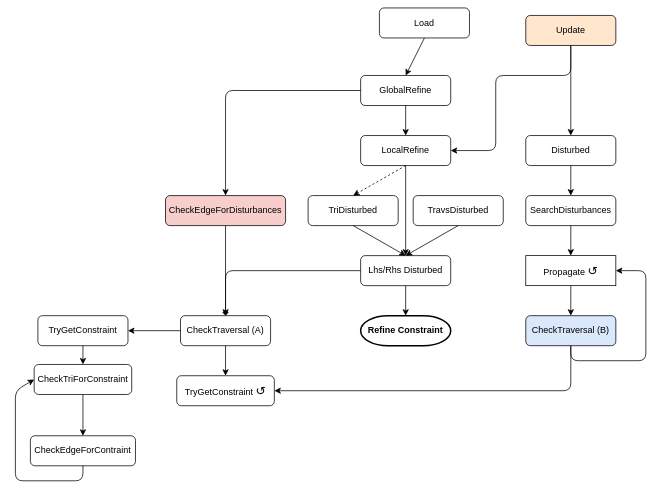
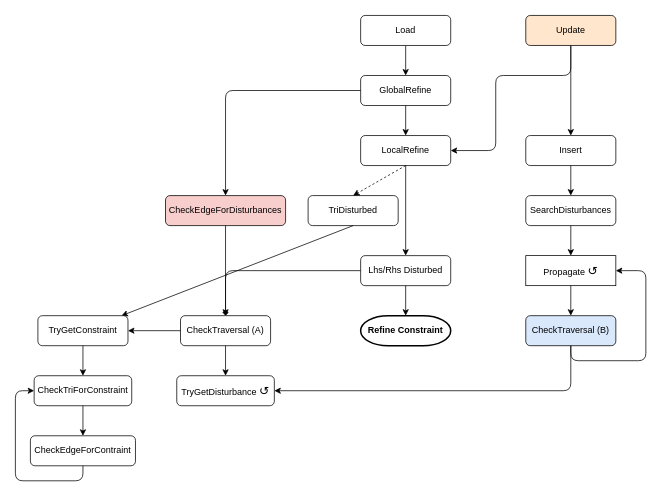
(424, 23) -> (405, 30)
(570, 150) -> (570, 150)
(458, 210) -> none
(377, 239) -> (298, 247)
(434, 239) -> none
(83, 379) -> (83, 390)
(225, 390) -> (225, 390)
